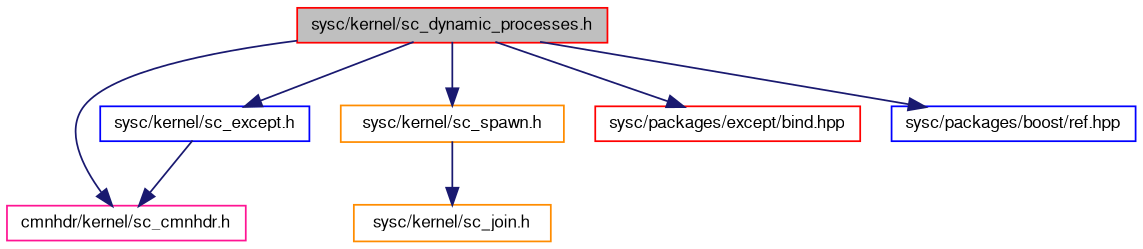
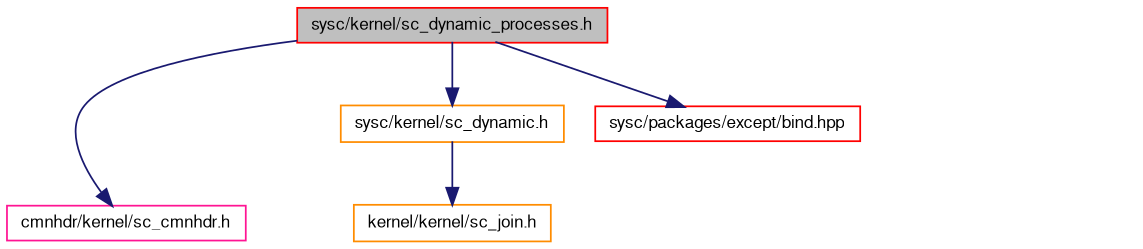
(205, 124) -> none
(452, 124) -> (452, 124)
(1014, 124) -> none
(452, 223) -> (452, 223)
